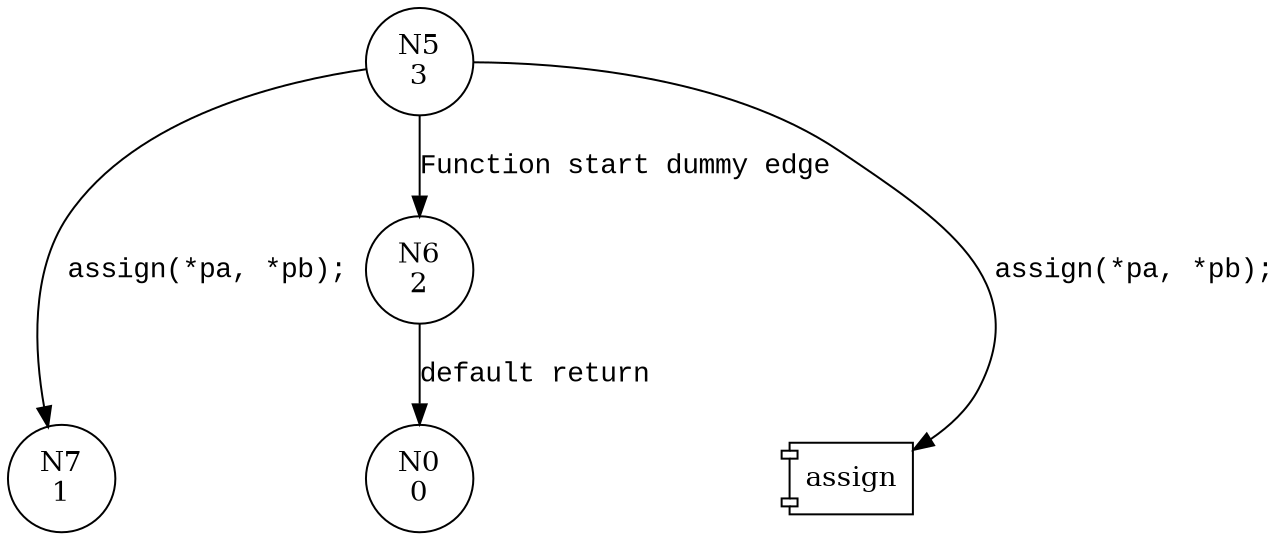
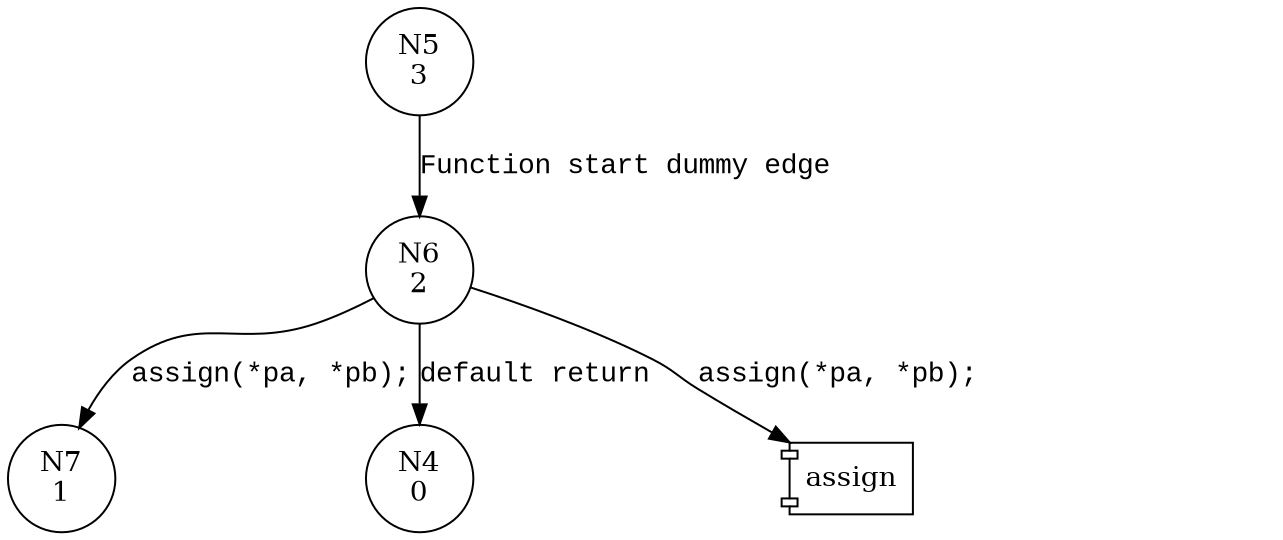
(839, 151) -> (628, 347)
(118, 164) -> (220, 333)
(420, 479) -> (420, 479)
